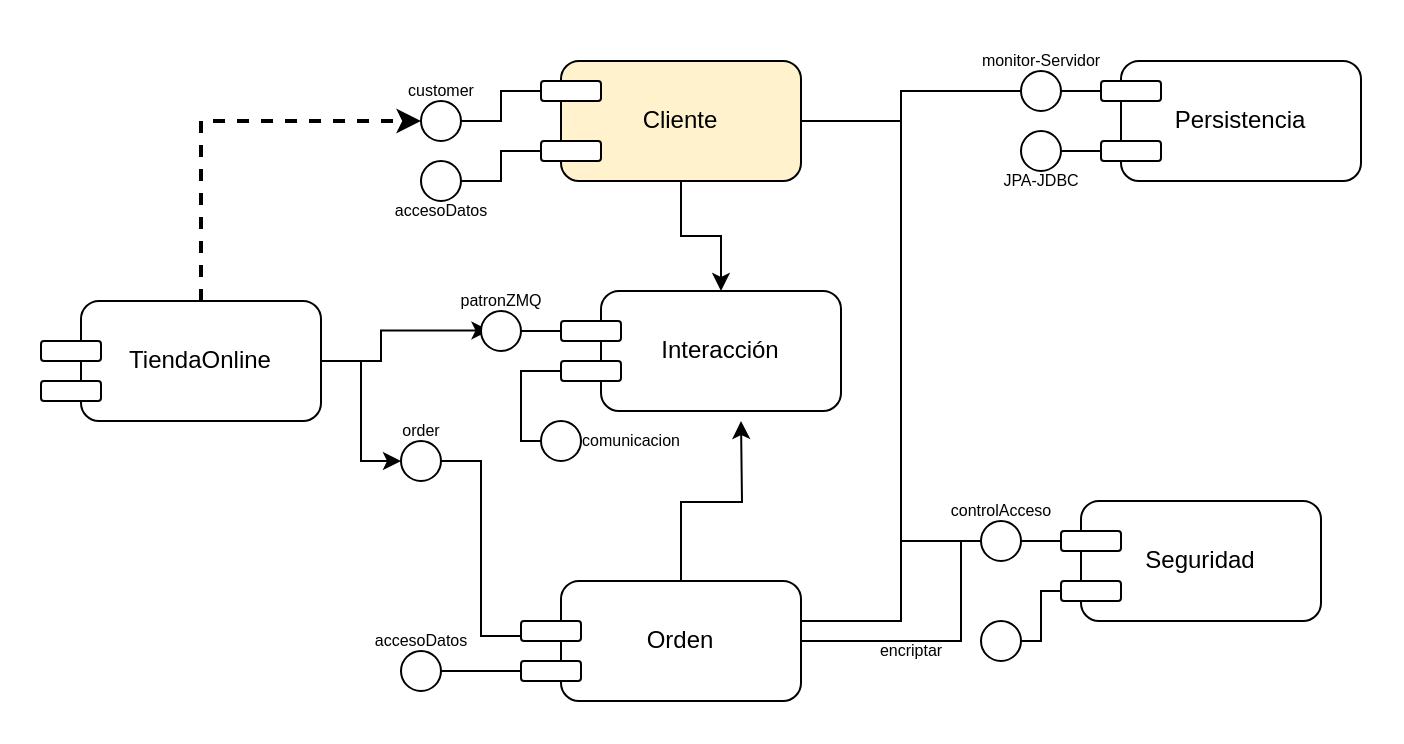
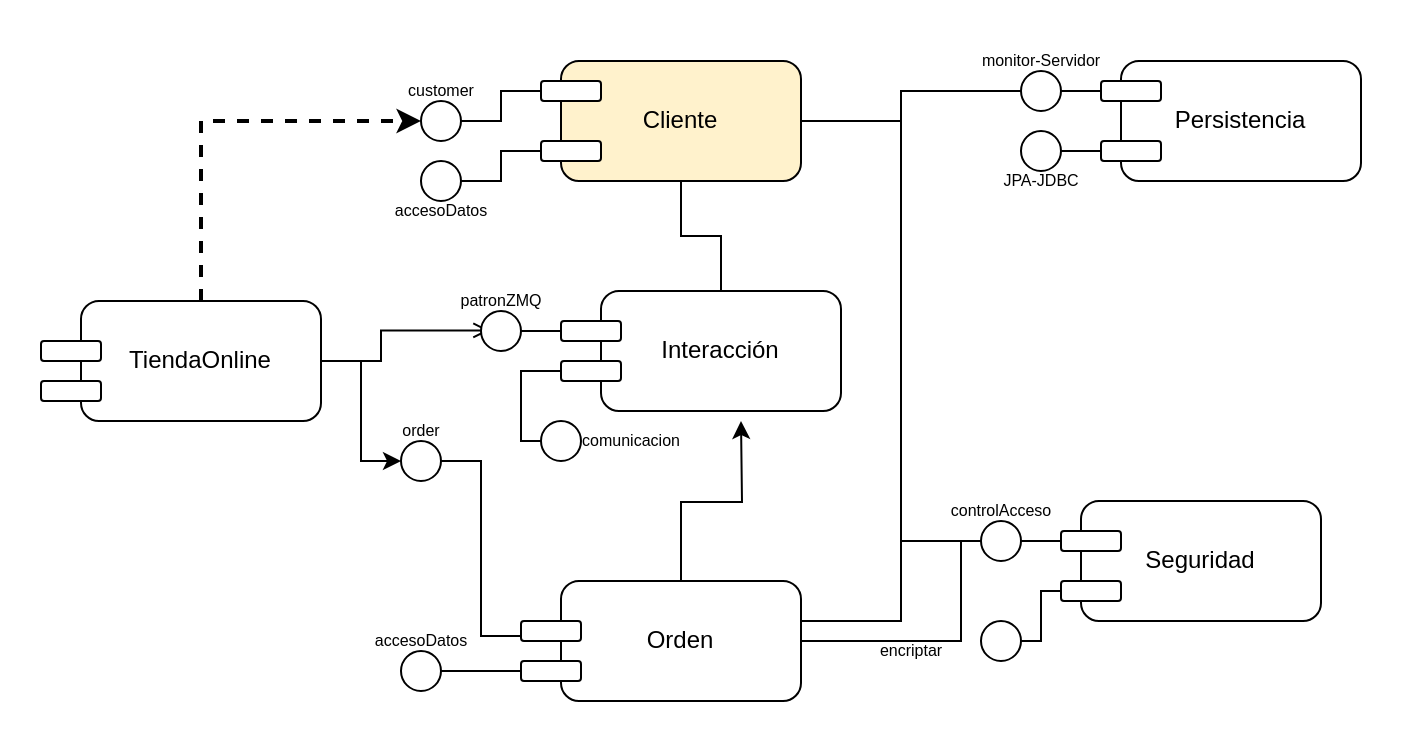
(721, 276) -> (721, 281)
(475, 330) -> (477, 330)
